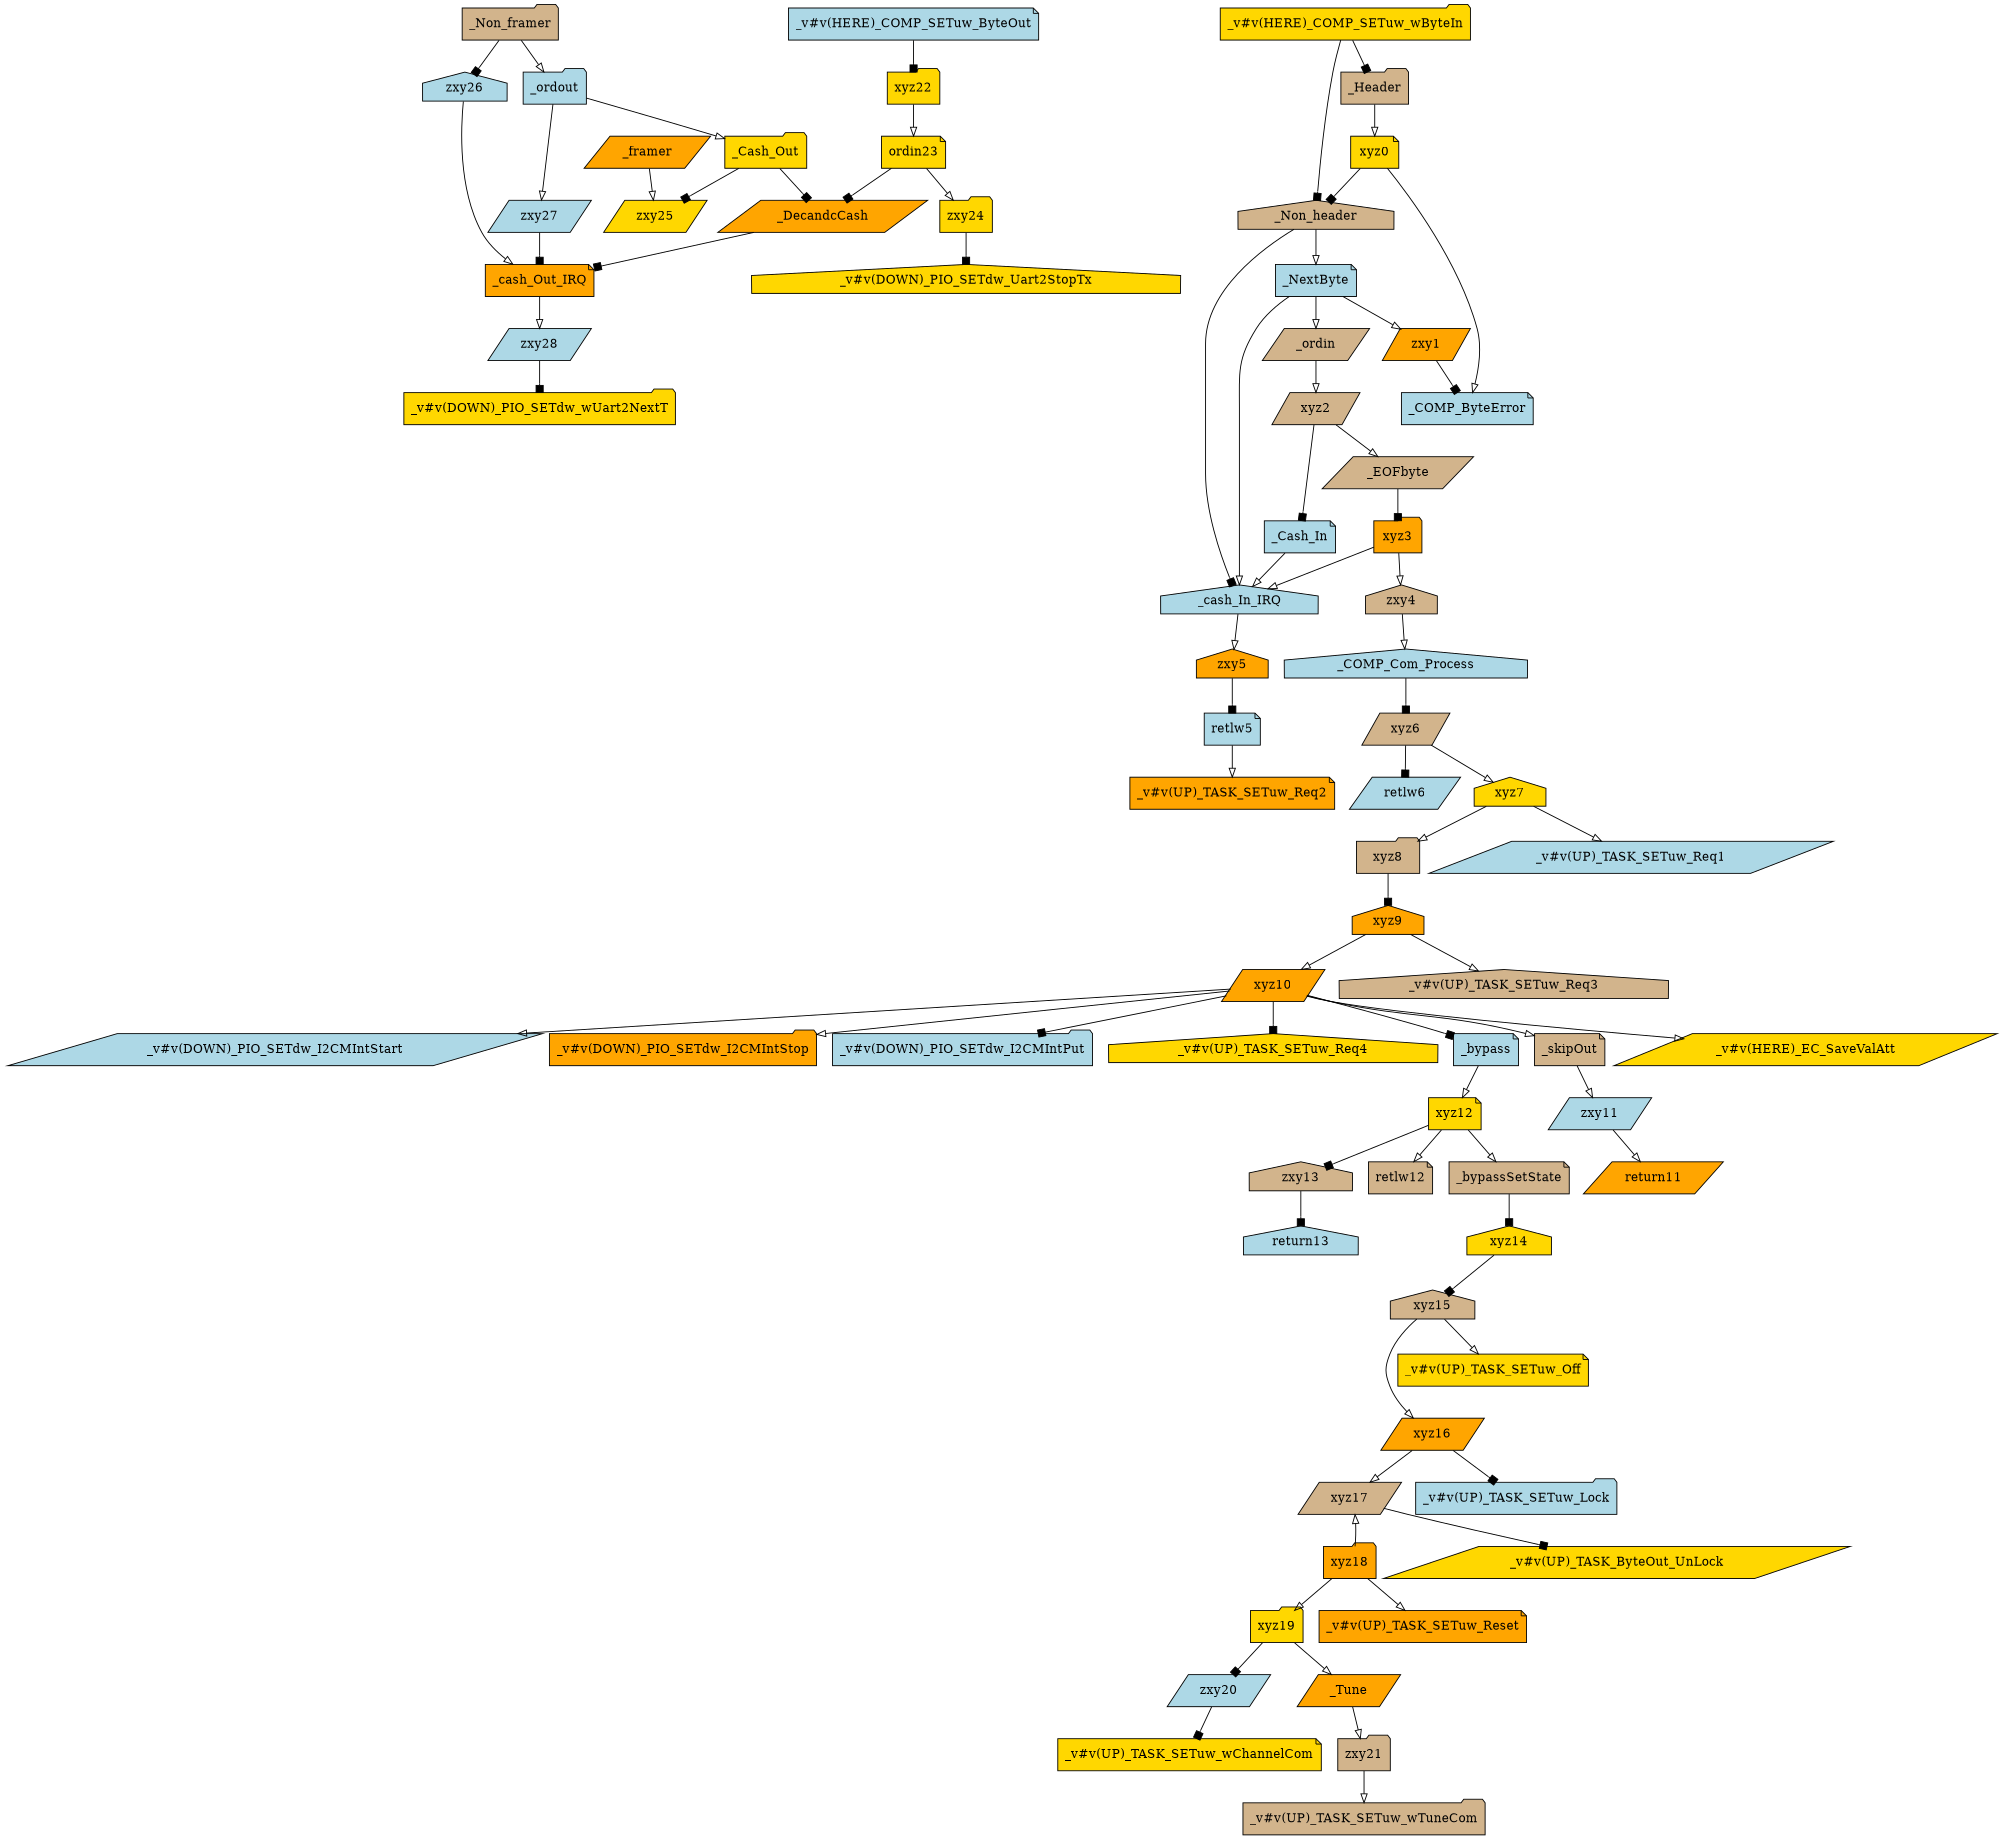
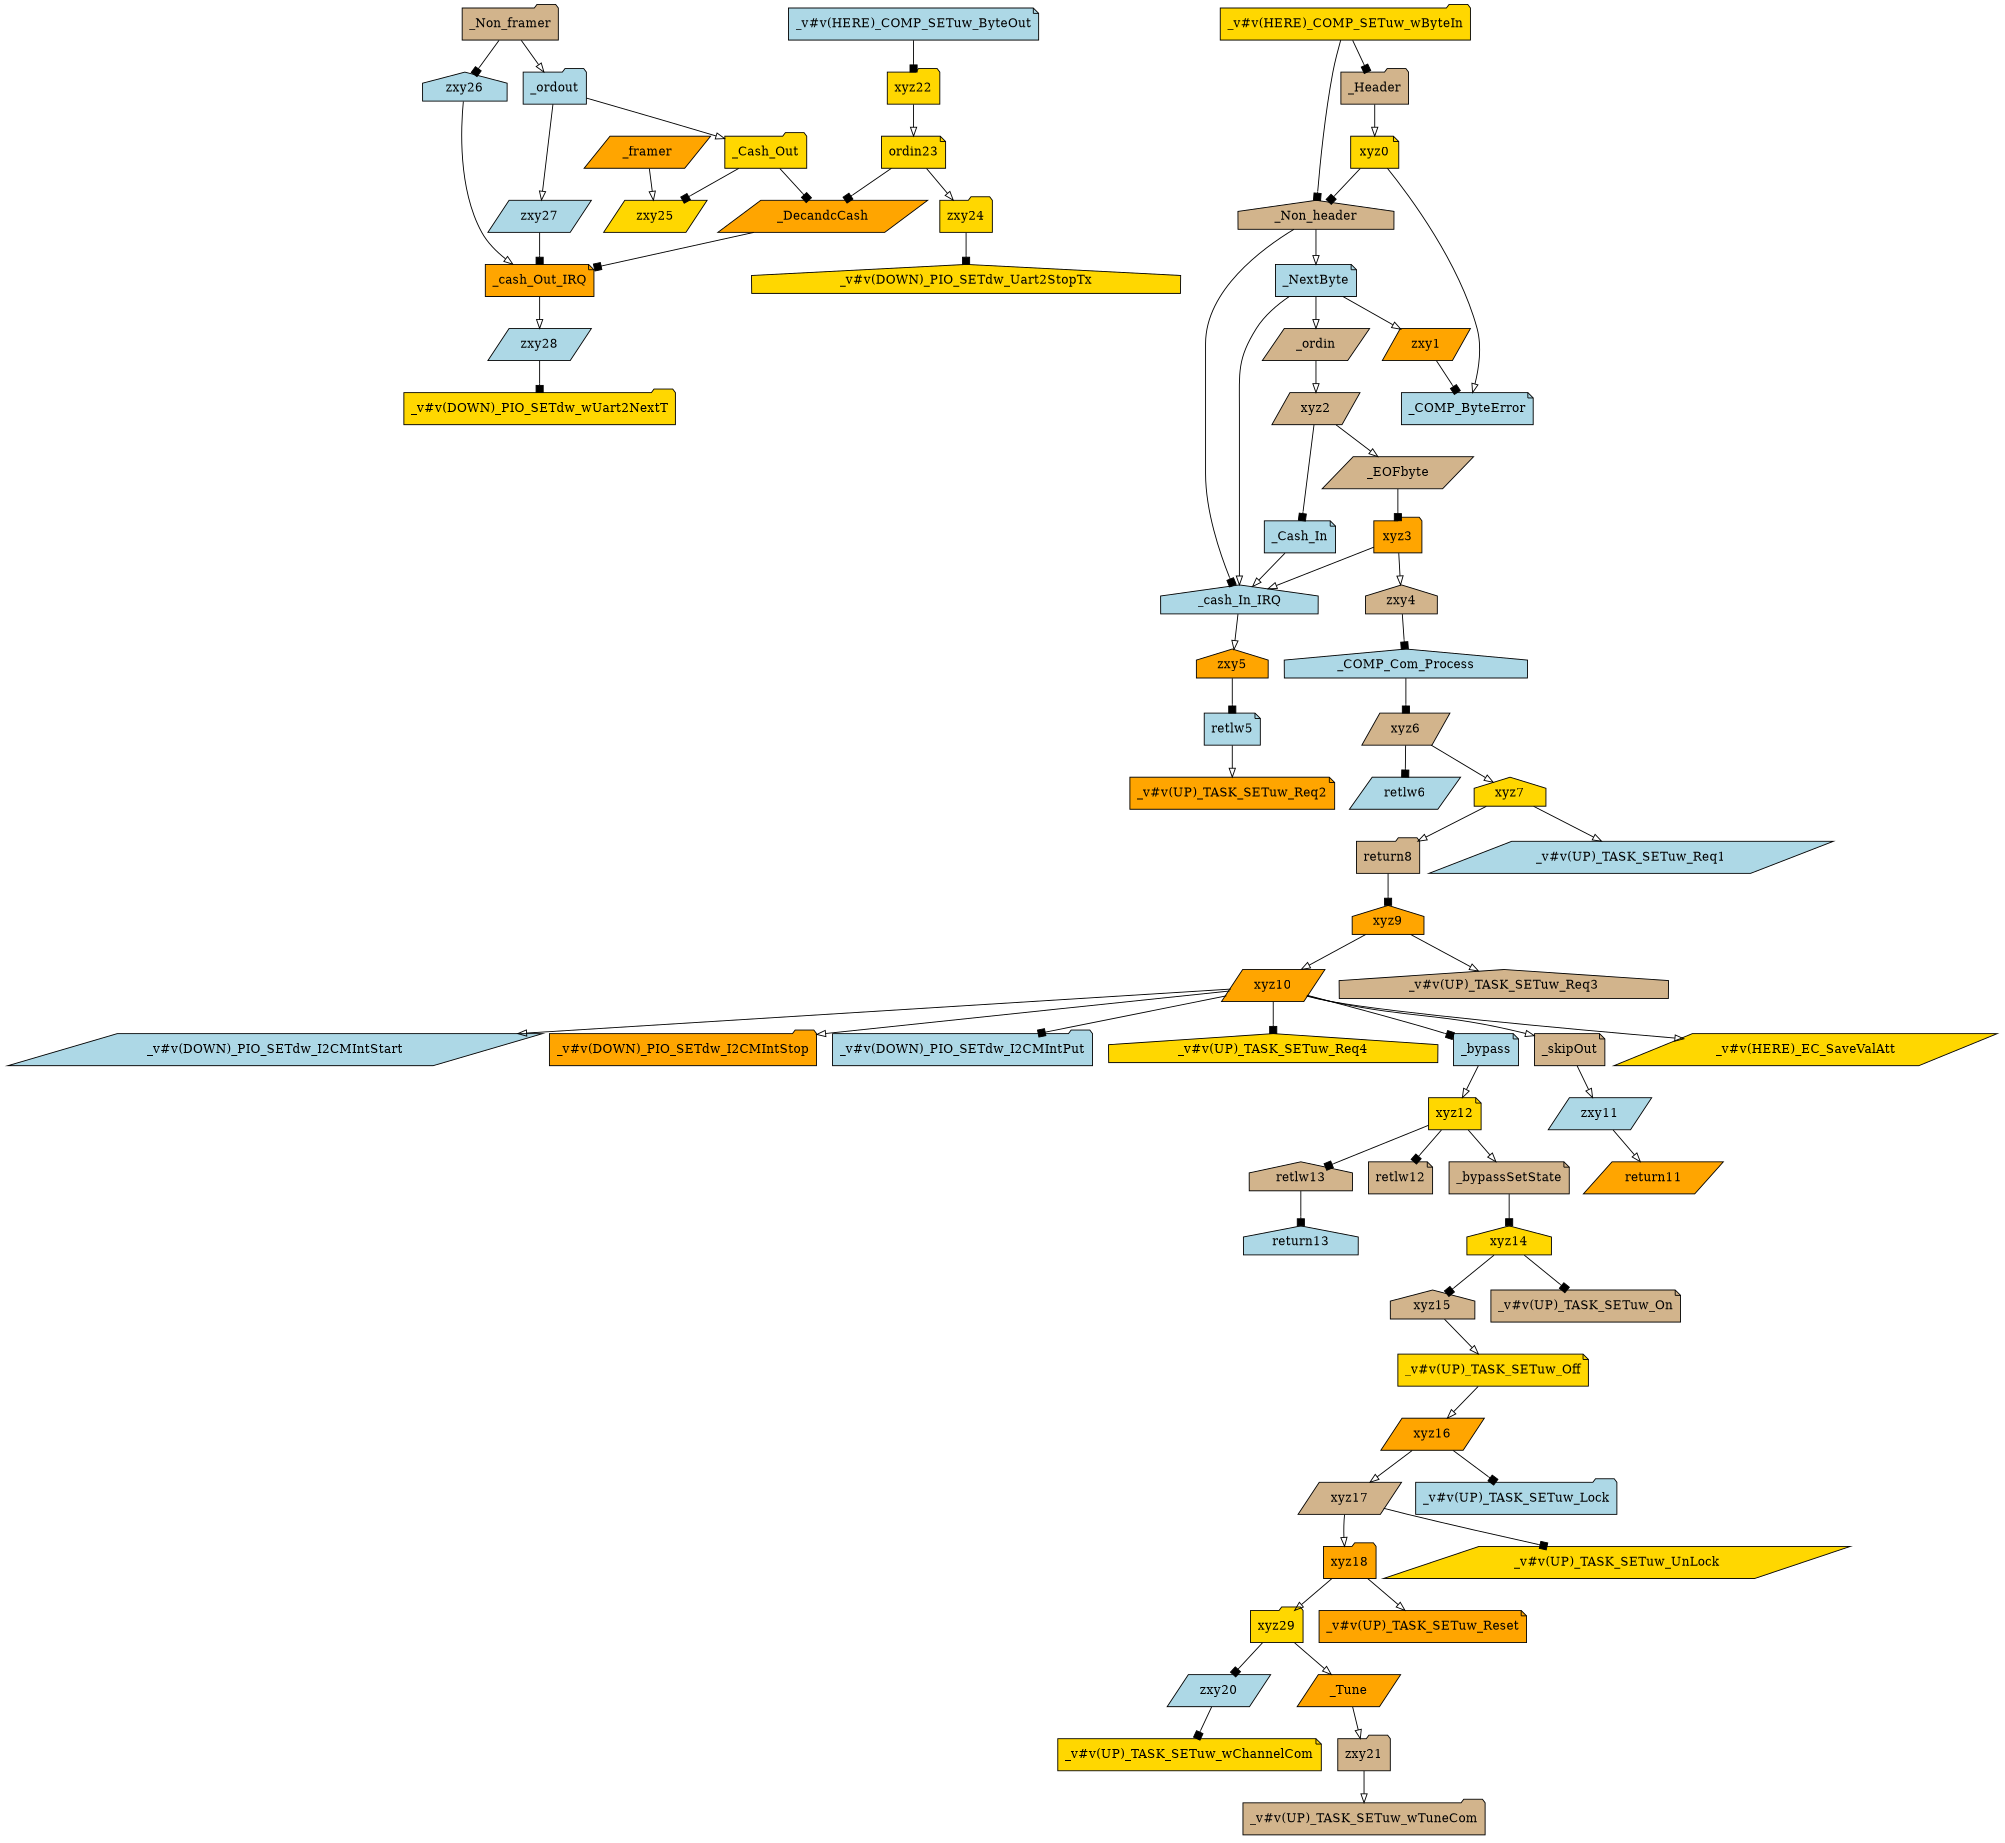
(1403, 627) -> (1403, 627)
(1388, 857) -> (1388, 857)
(1431, 1142) -> (1431, 1142)
(1301, 1178) -> (1301, 1178)
none -> (1586, 1306)
(1387, 1363) -> (1466, 1399)
(1356, 1535) -> (1344, 1526)
(1617, 1562) -> (1617, 1562)
(1277, 1627) -> (1277, 1627)
